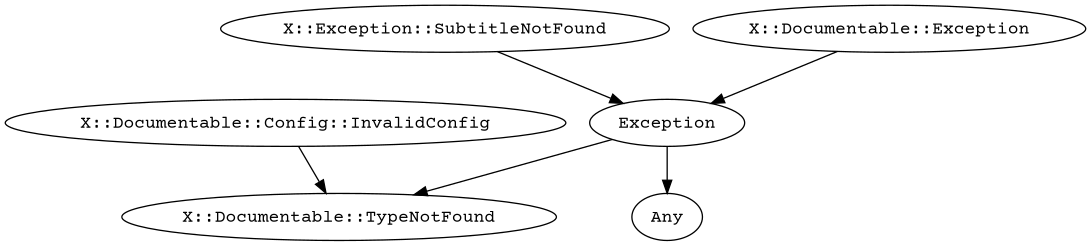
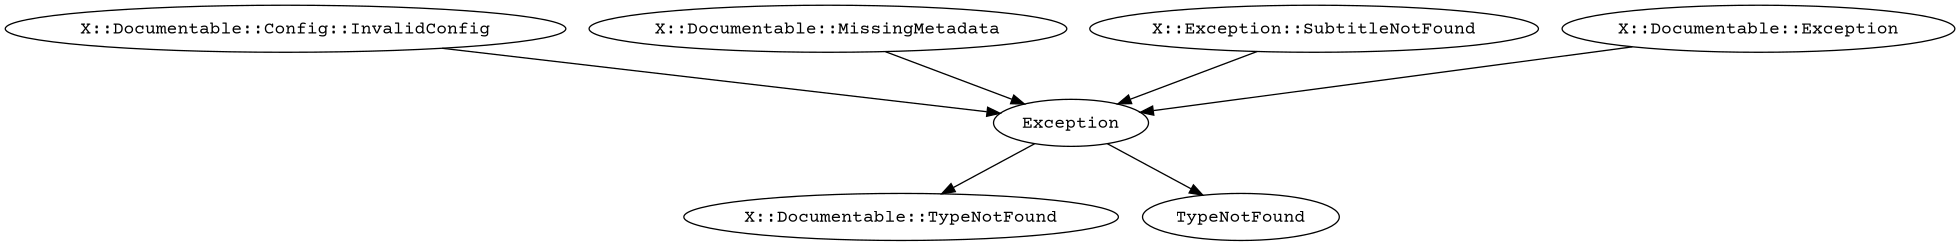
none -> (828, 29)
(309, 164) -> (714, 80)
(667, 217) -> (1241, 217)
